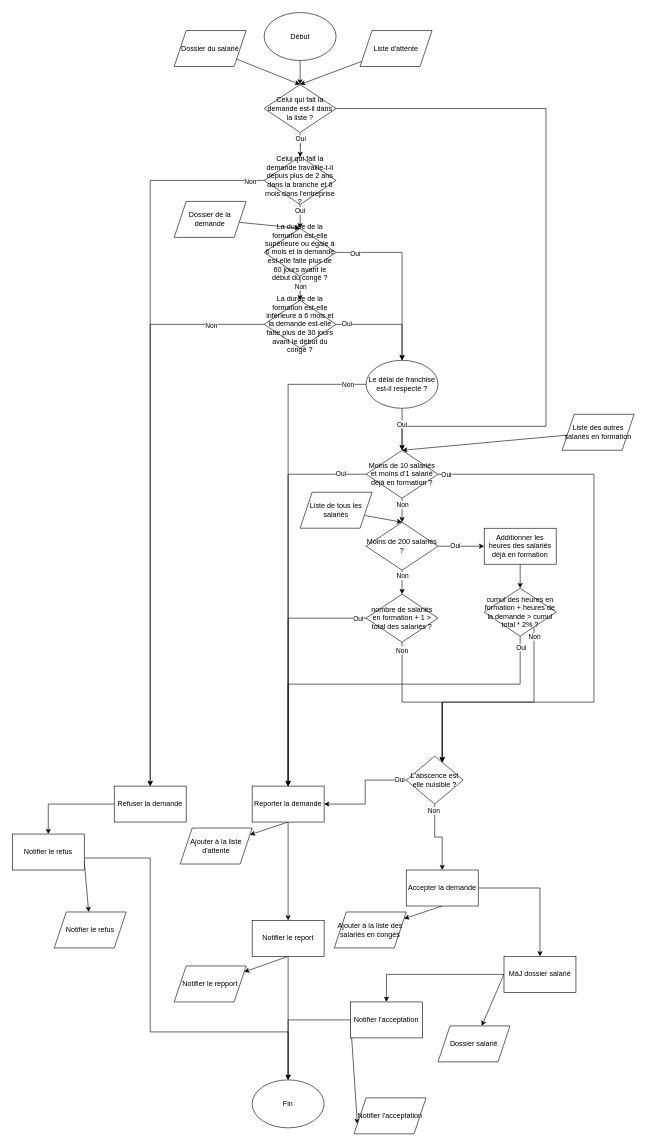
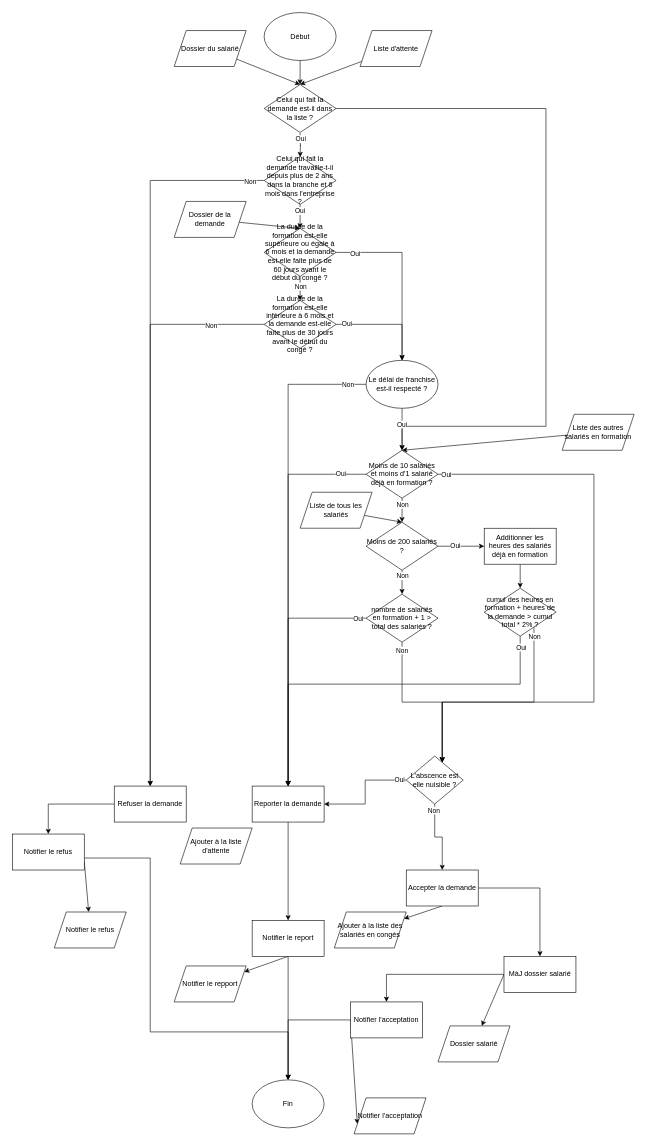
(270, 828) -> none
